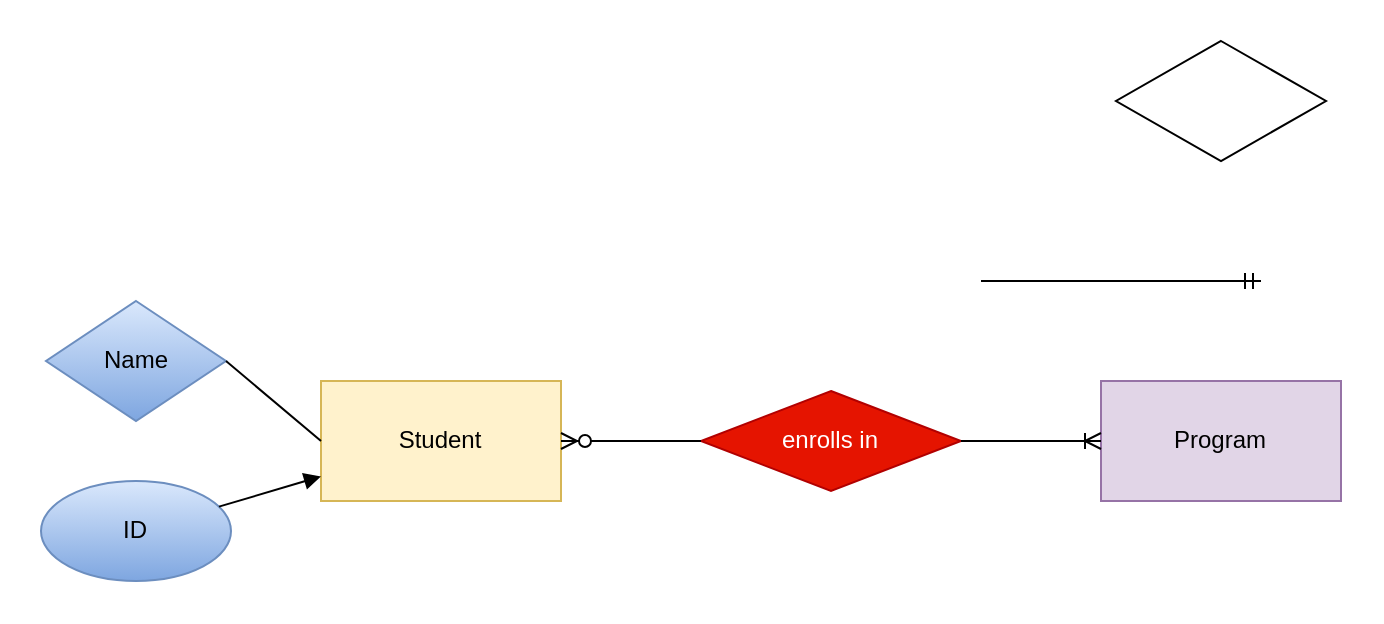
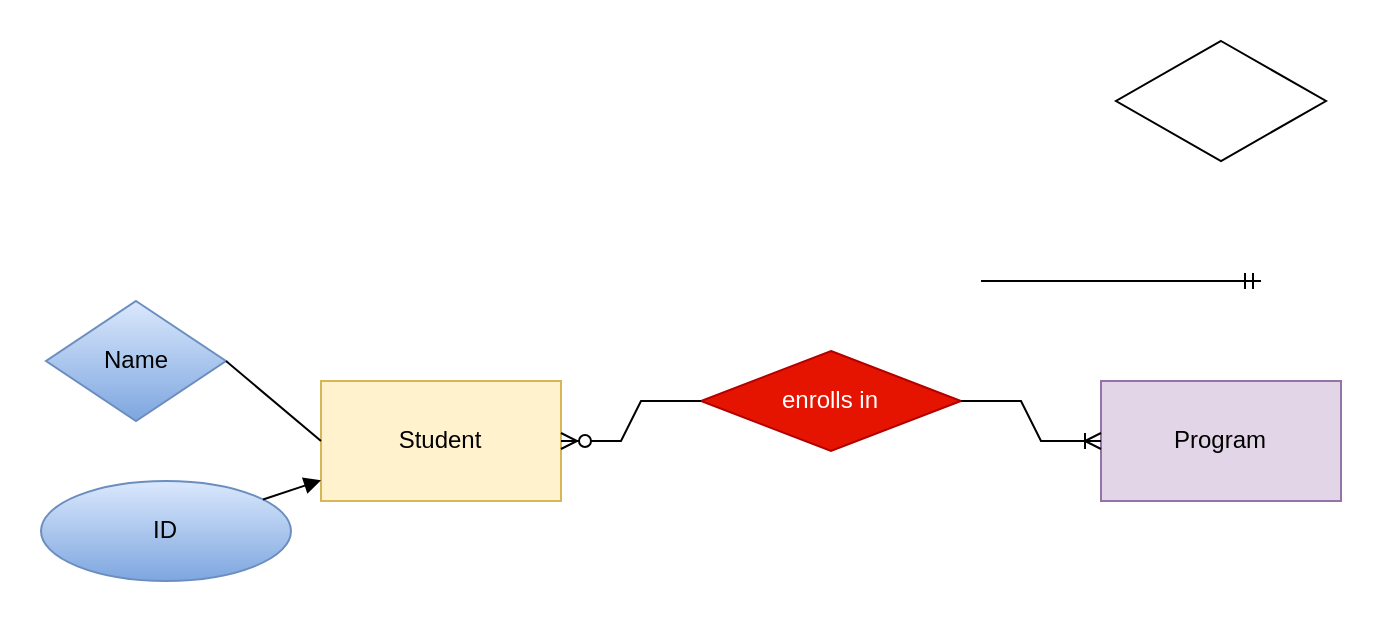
(831, 441) -> (831, 401)
(136, 531) -> (166, 531)
